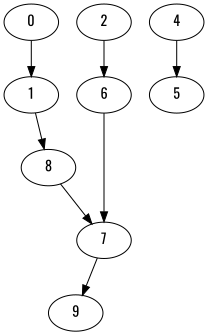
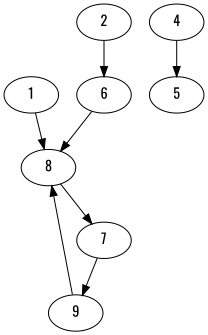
(31, 22) -> none
(104, 162) -> (79, 127)
none -> (63, 245)
